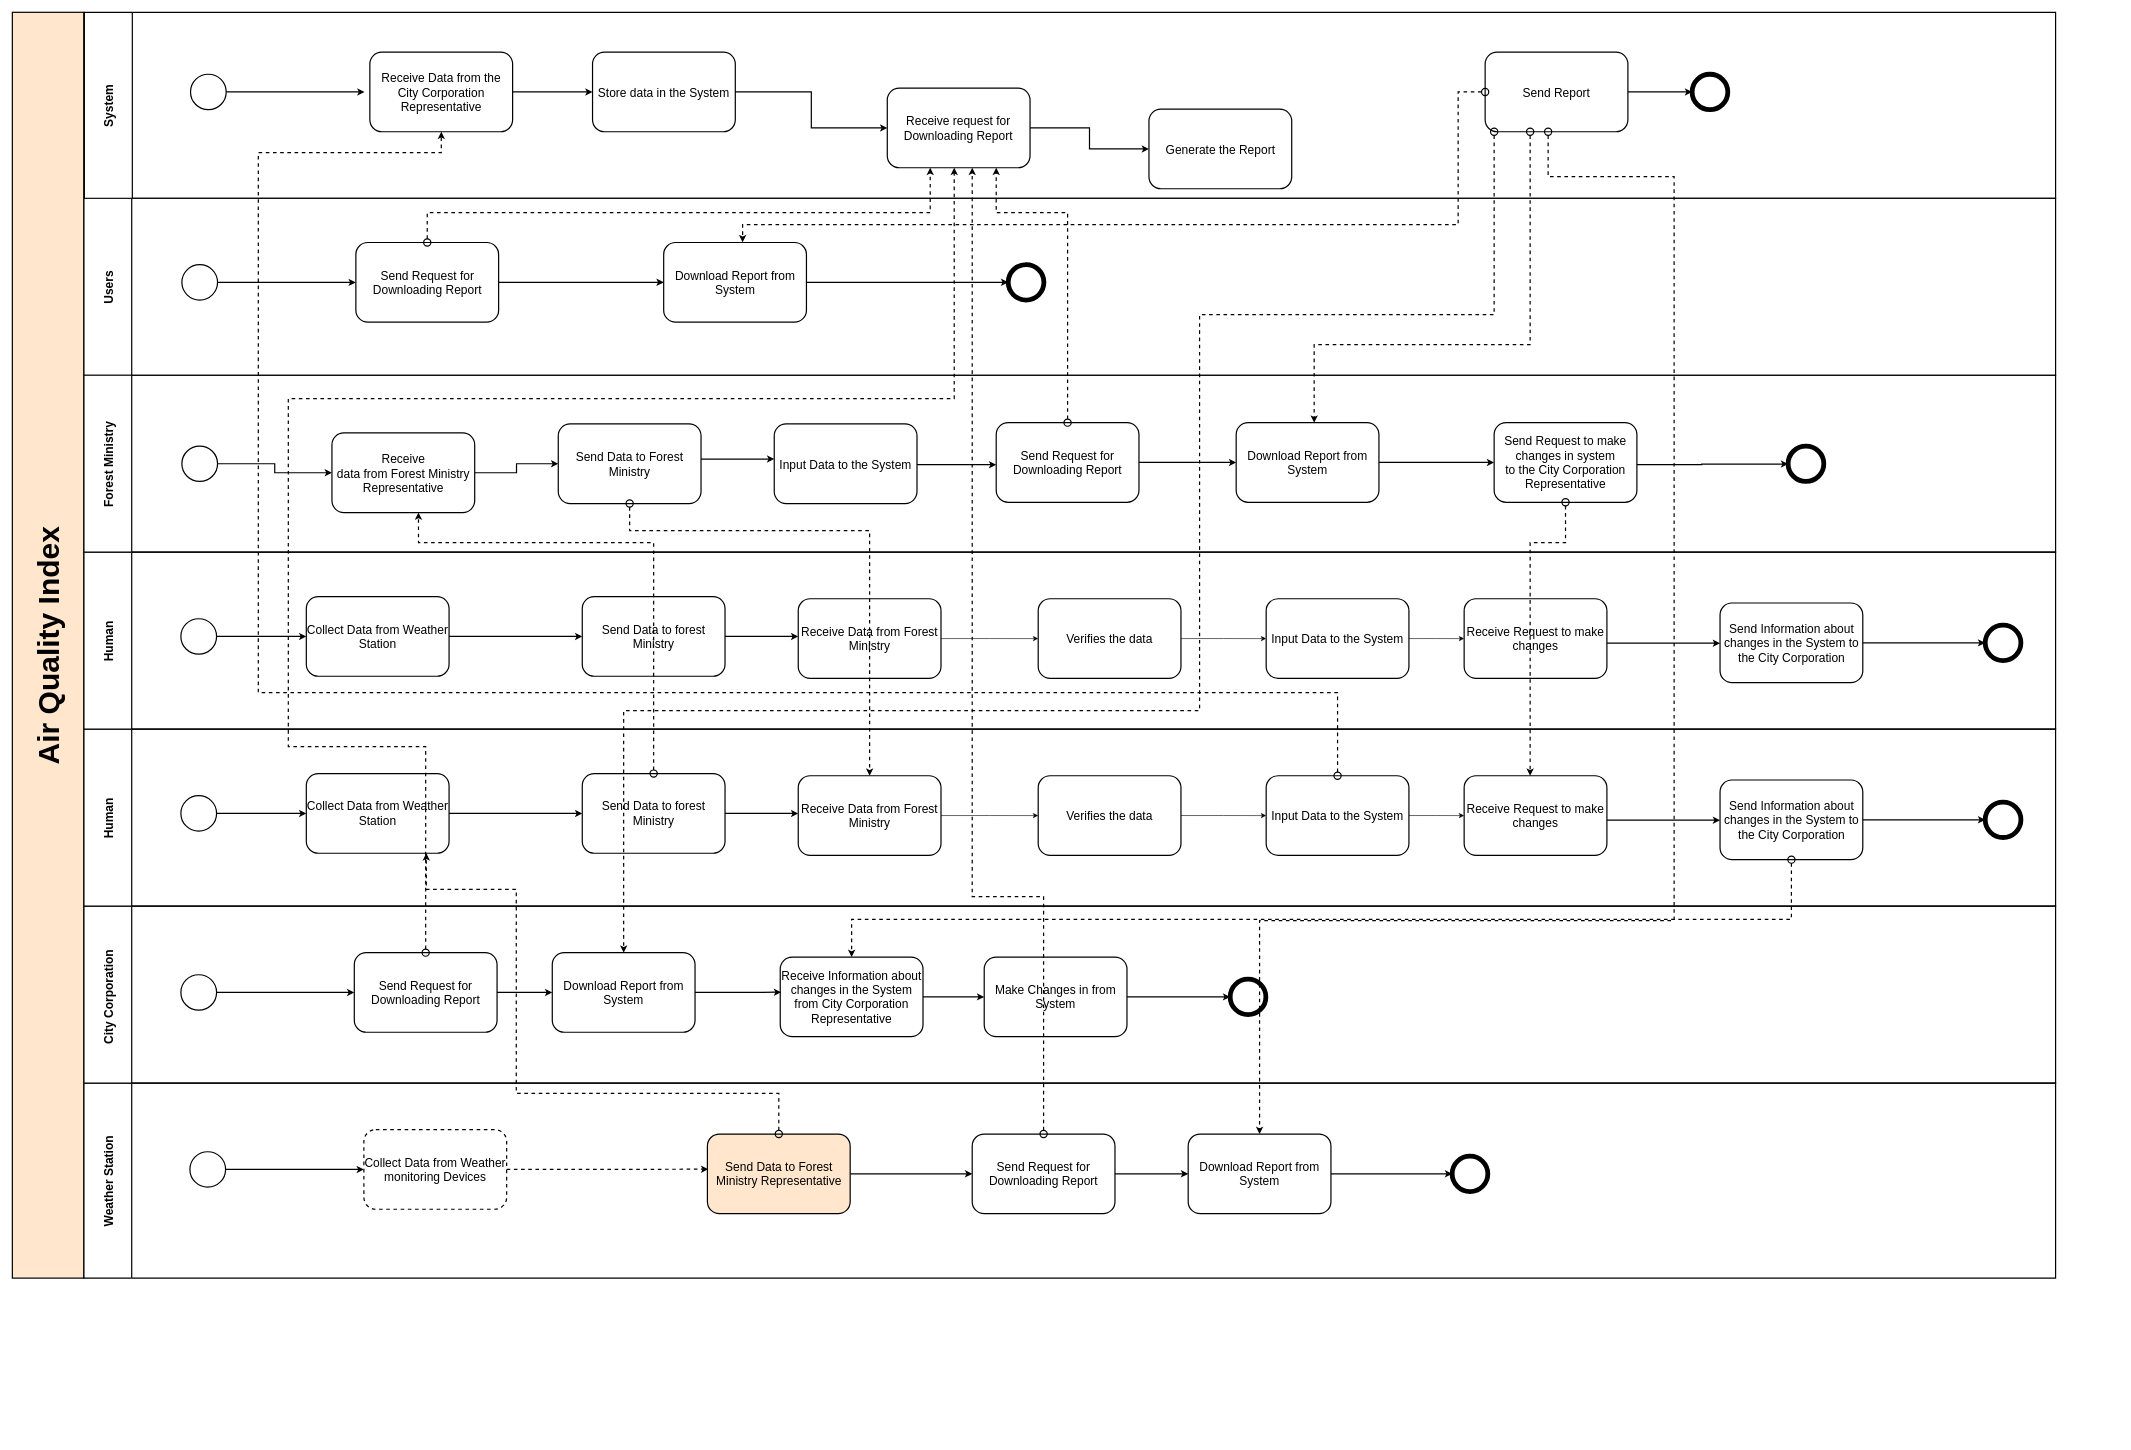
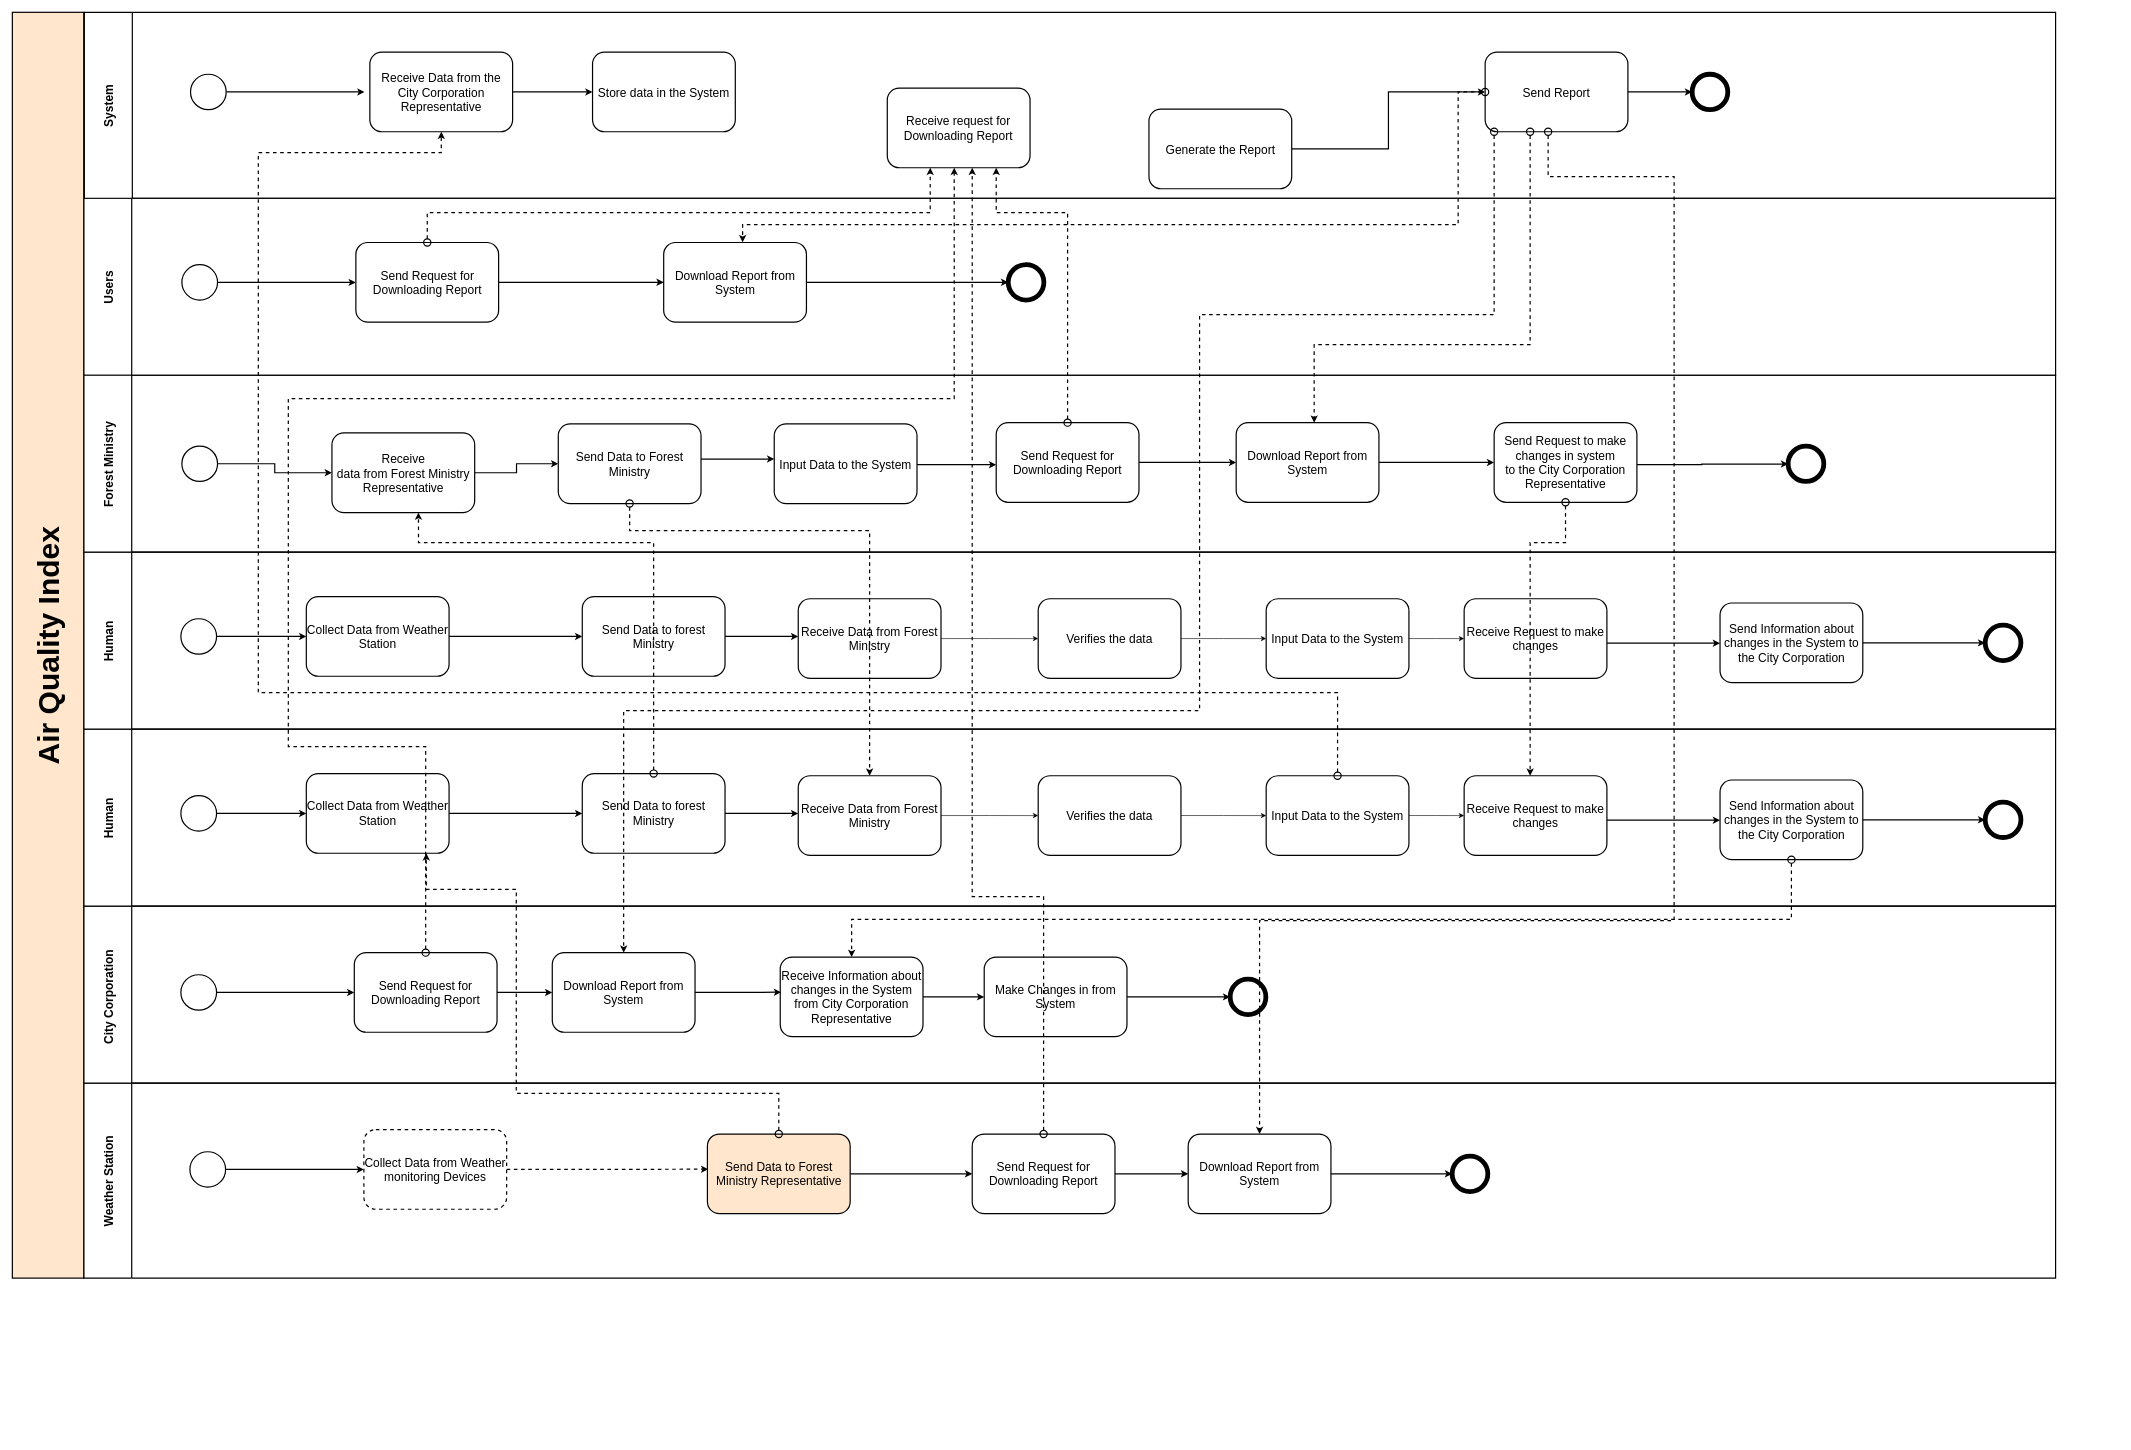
(811, 107) -> none
none -> (1389, 135)
(1090, 136) -> none
